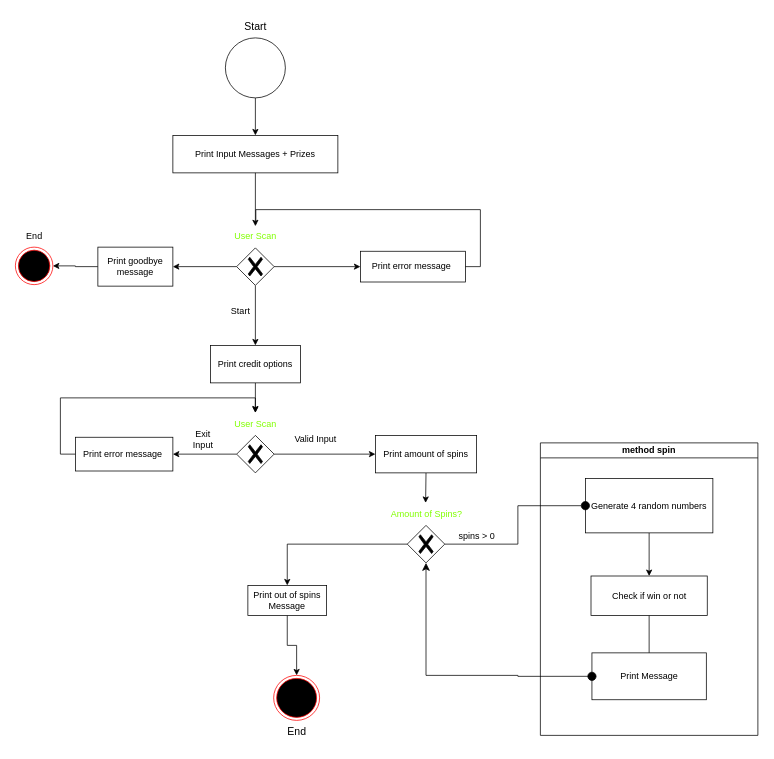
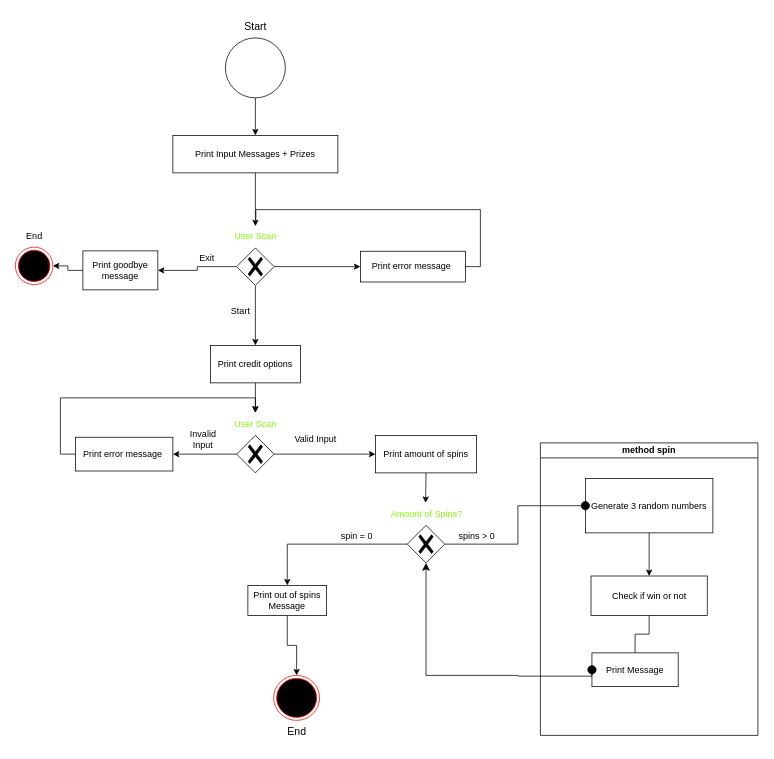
none -> (207, 258)
(135, 267) -> (120, 270)
(203, 439) -> (203, 439)
(649, 506) -> (649, 506)
none -> (357, 537)
(649, 676) -> (635, 670)
